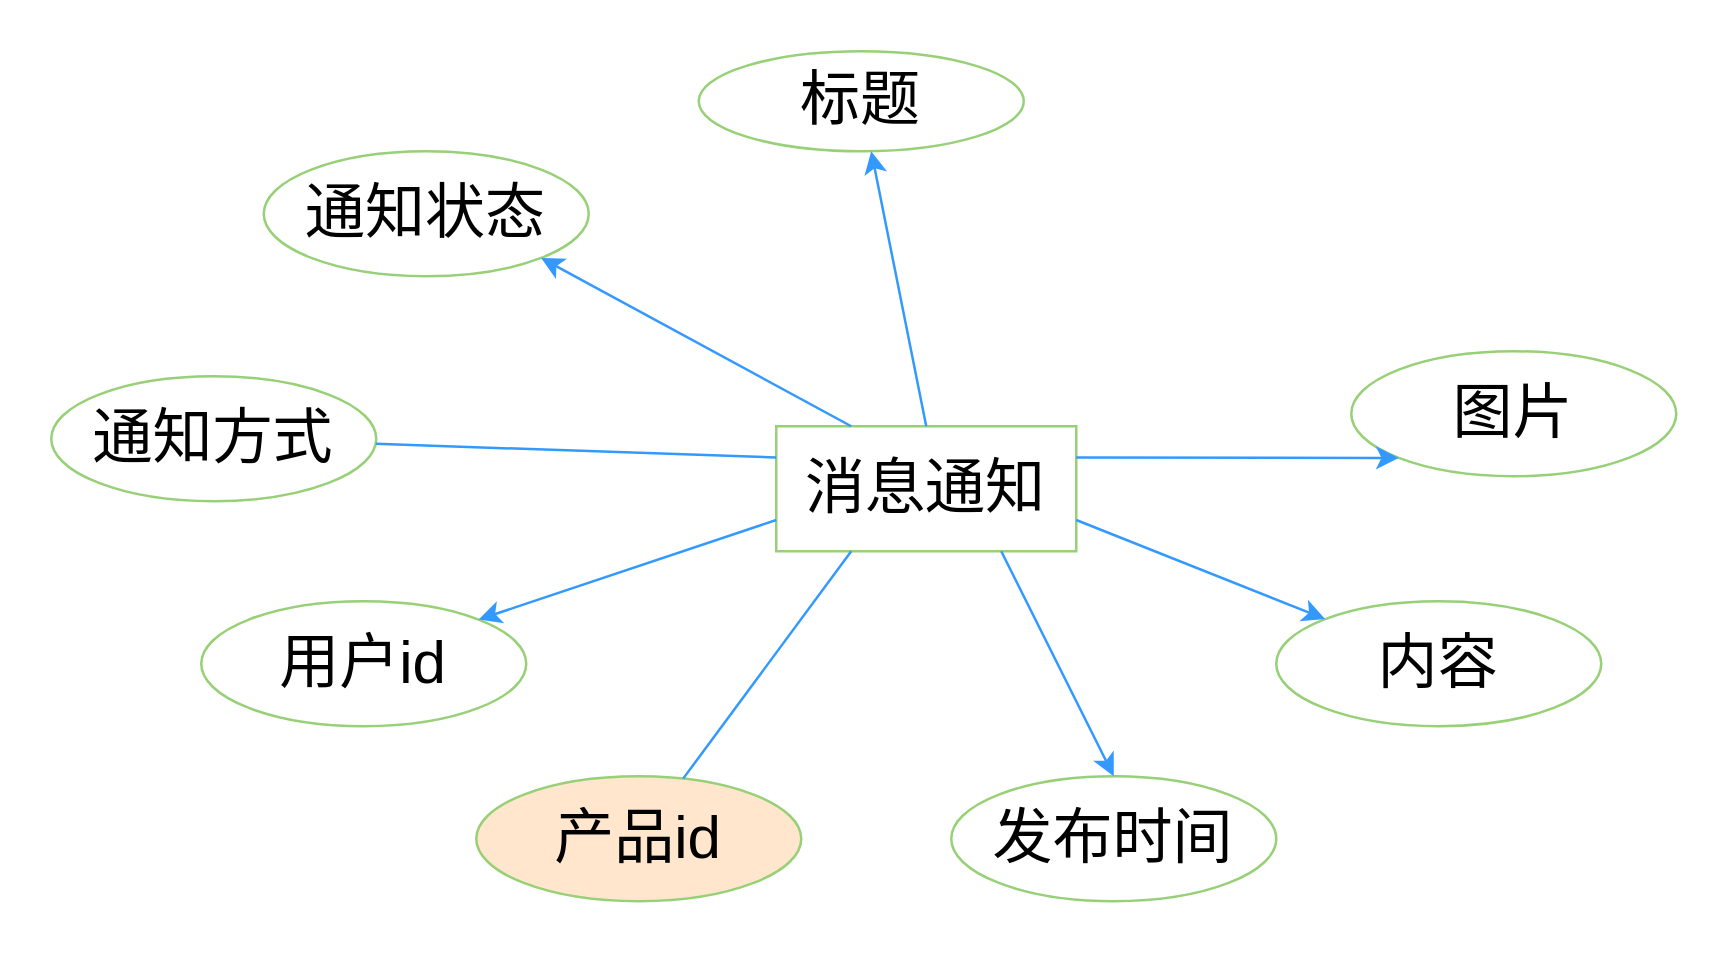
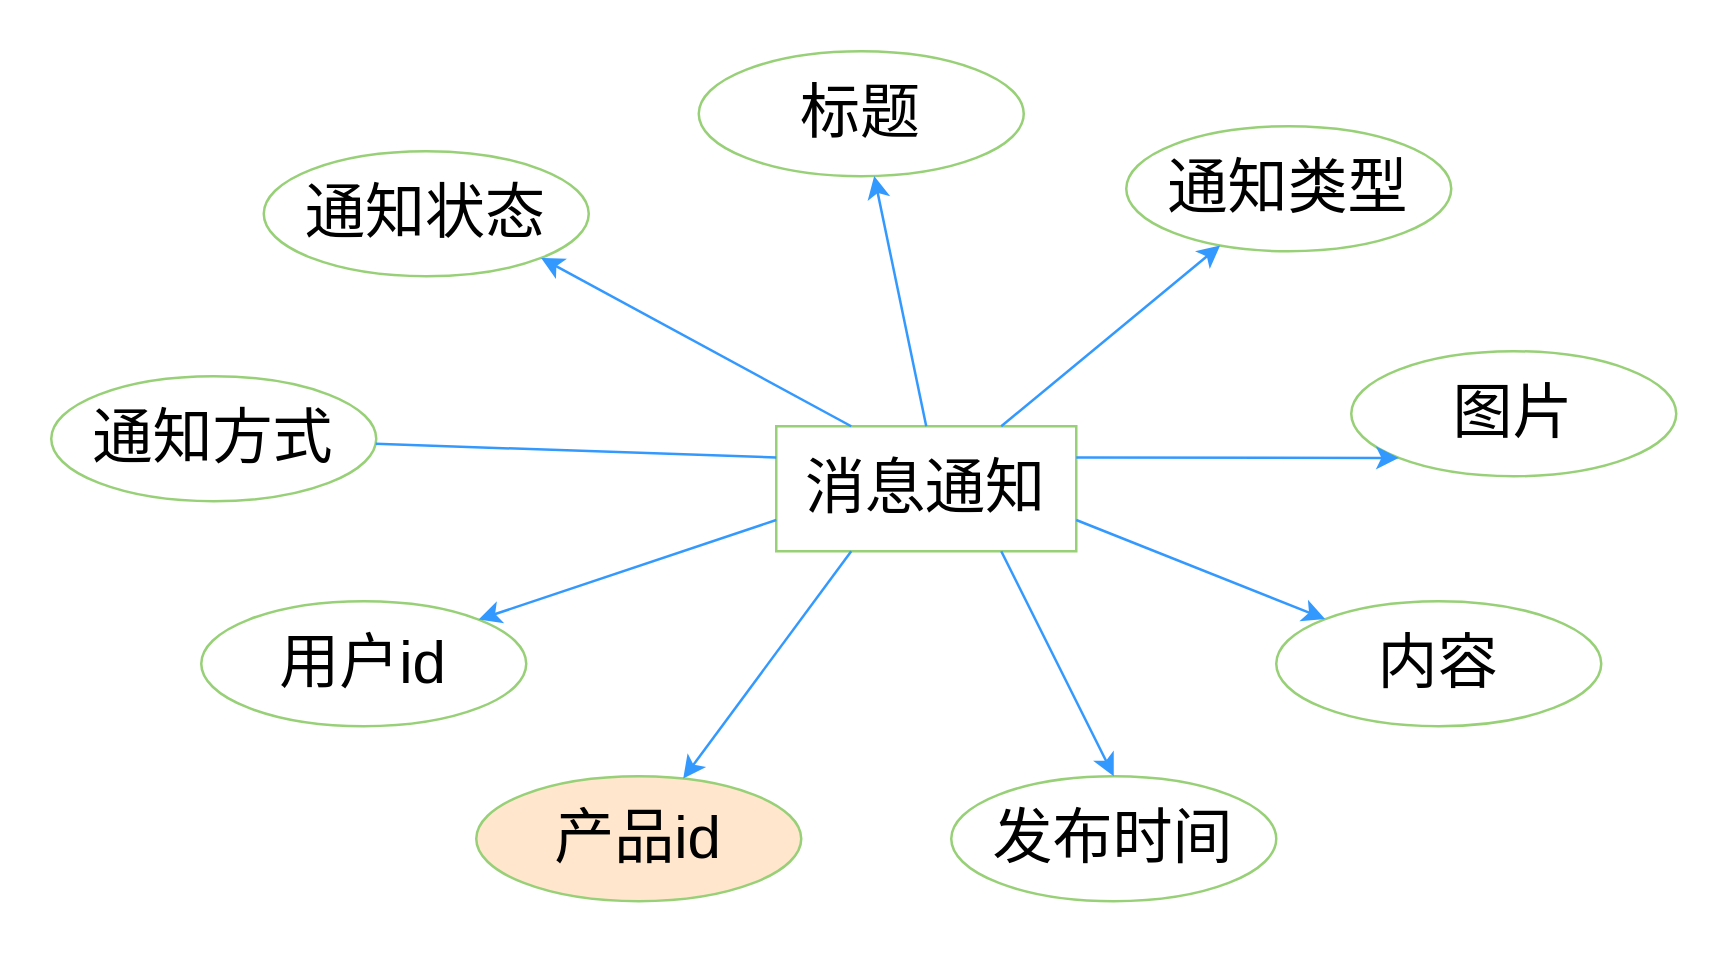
(861, 101) -> (861, 114)
none -> (1289, 189)
none -> (1105, 341)
(689, 771) -> (694, 764)
